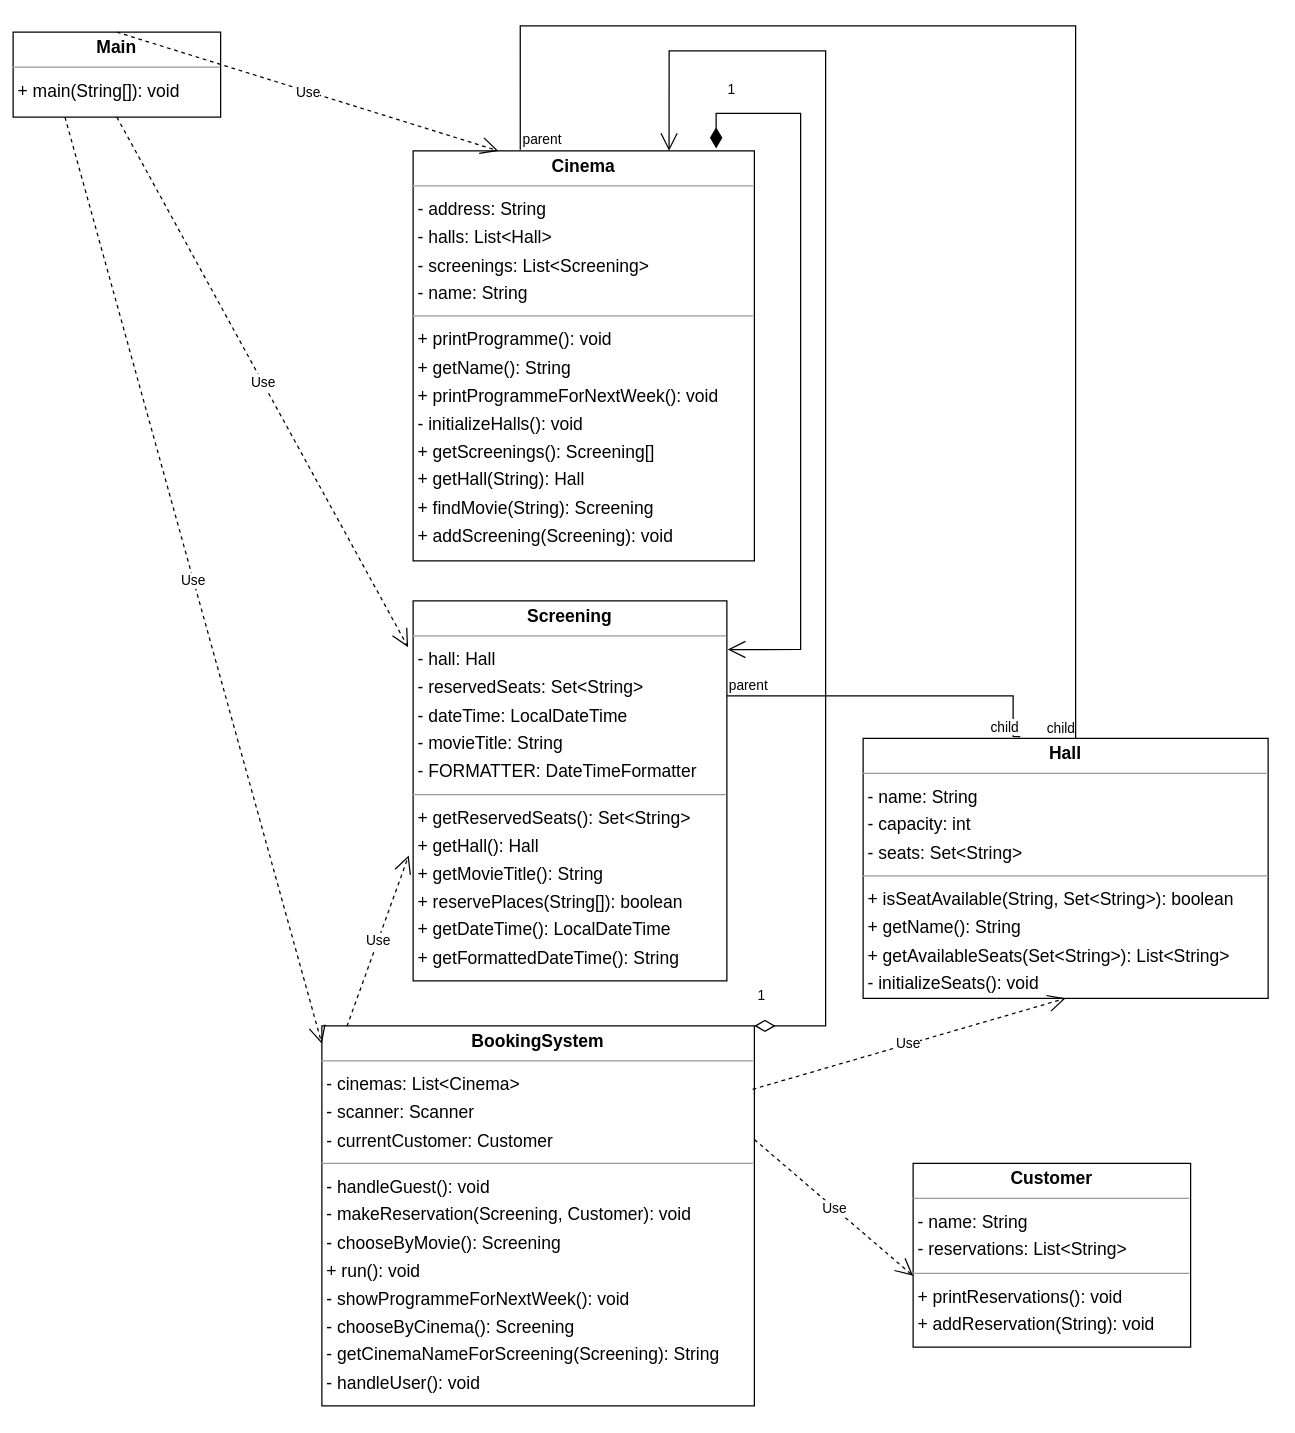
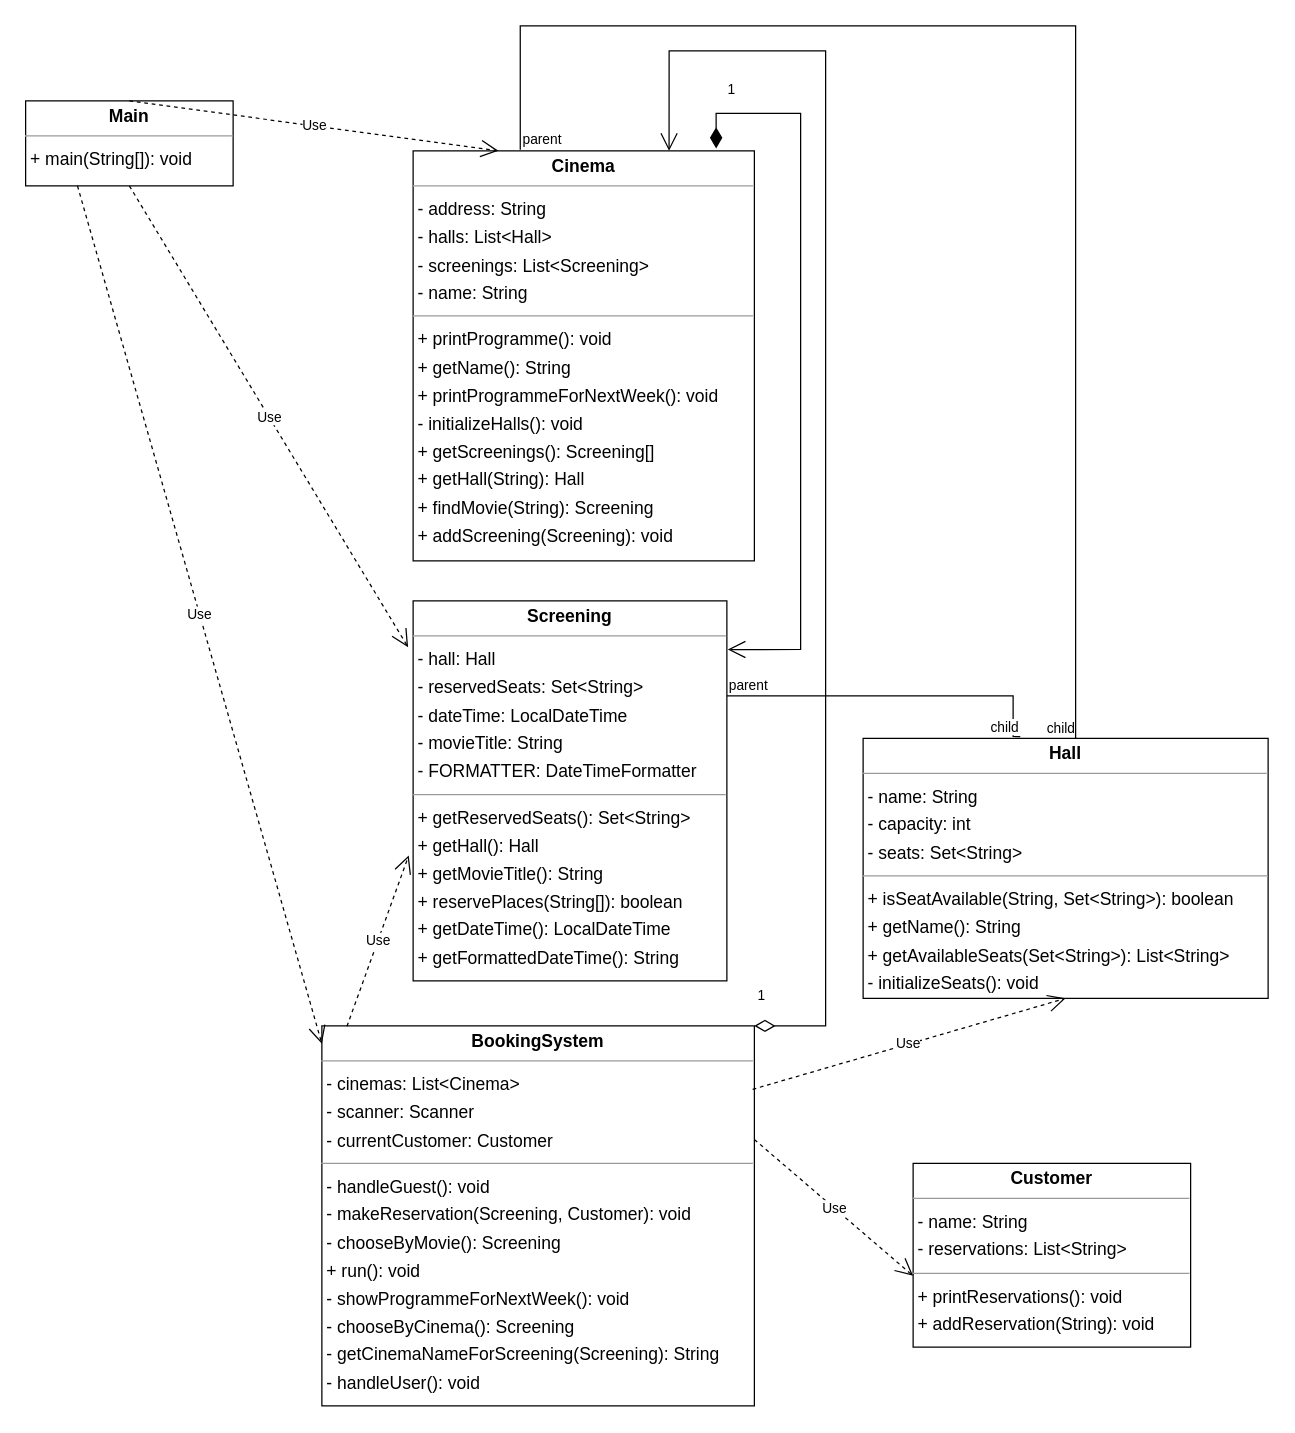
(117, 74) -> (129, 143)
